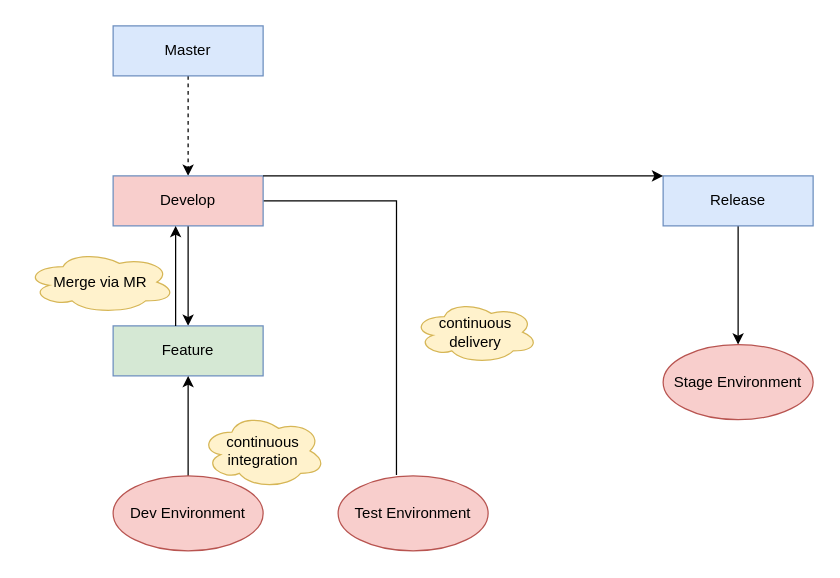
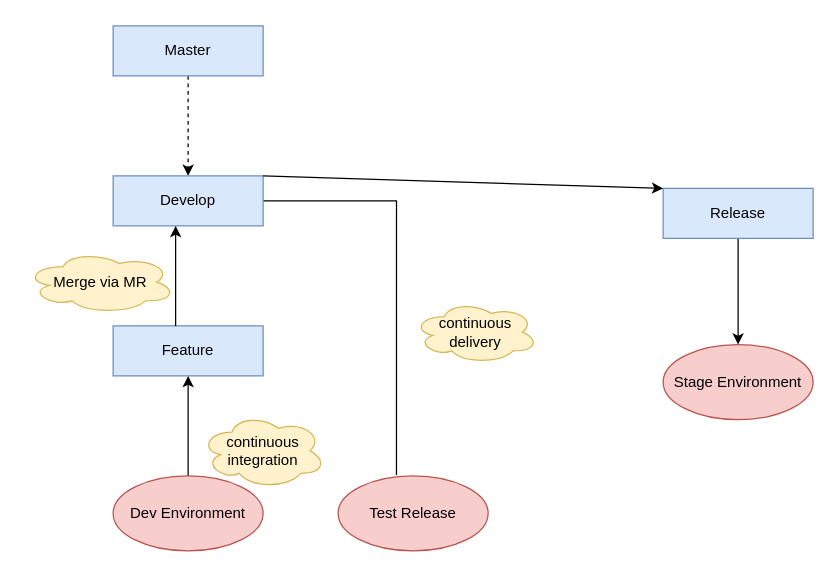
(188, 201) -> (188, 201)
(738, 201) -> (738, 213)
(188, 272) -> none
(188, 351) -> (188, 351)
(413, 513) -> (413, 513)
